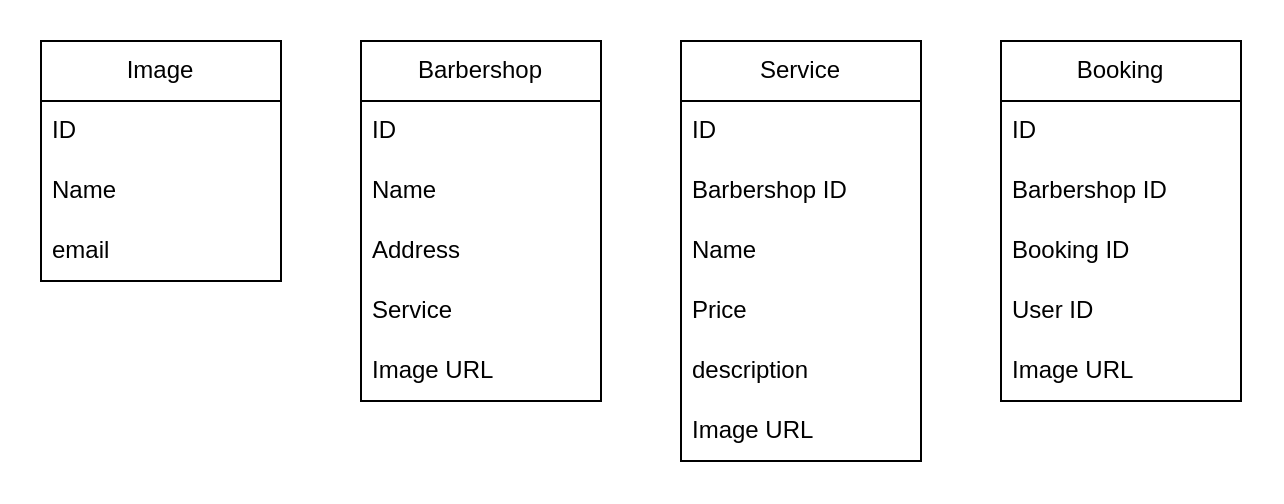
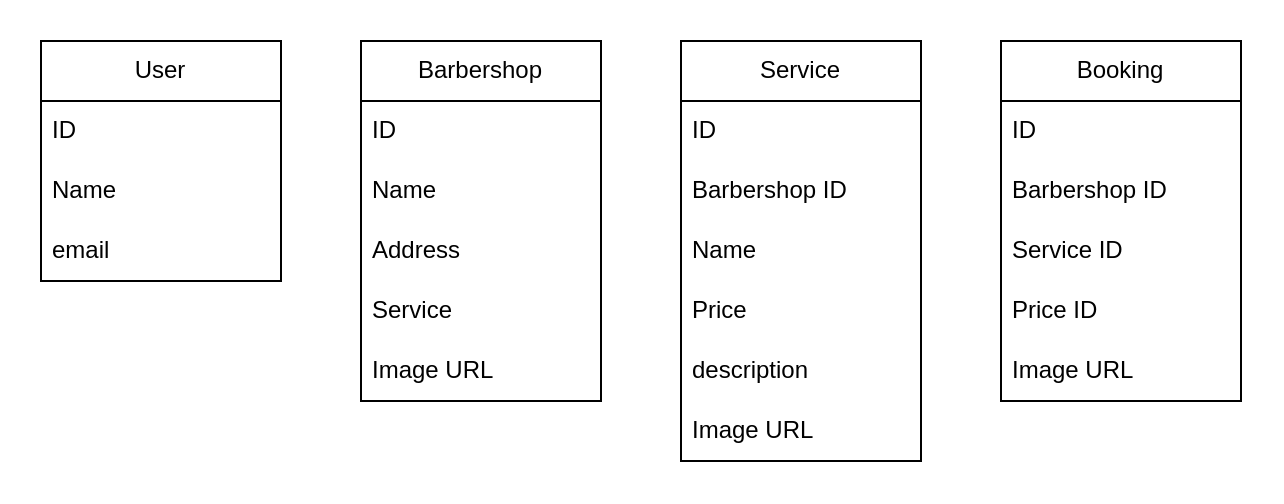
(161, 71) -> (161, 71)
(1074, 251) -> (1074, 251)
(1057, 311) -> (1061, 311)
